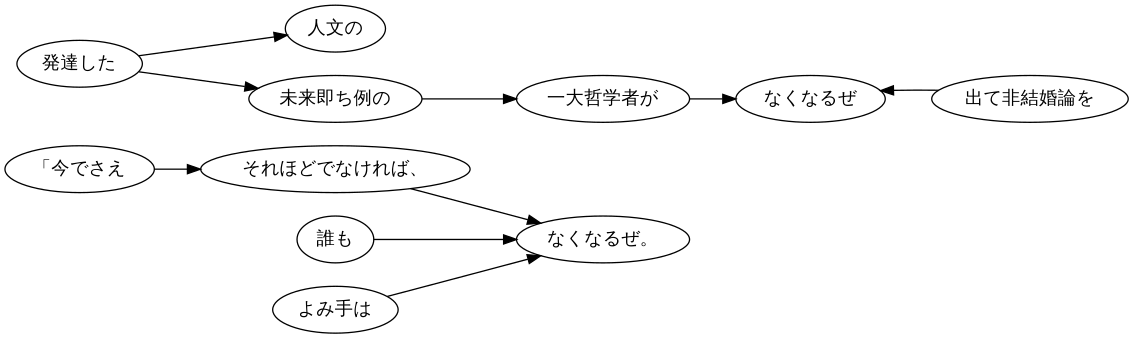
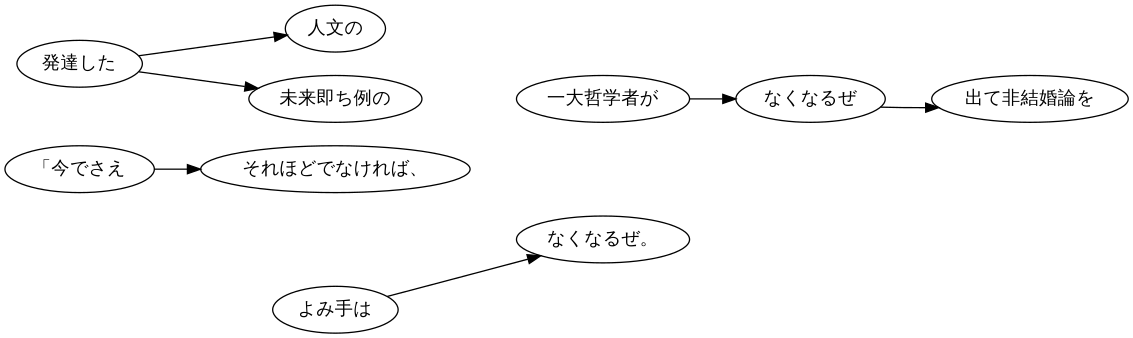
(916, 90) -> (903, 108)
(463, 99) -> none
(469, 204) -> none
(335, 239) -> none
